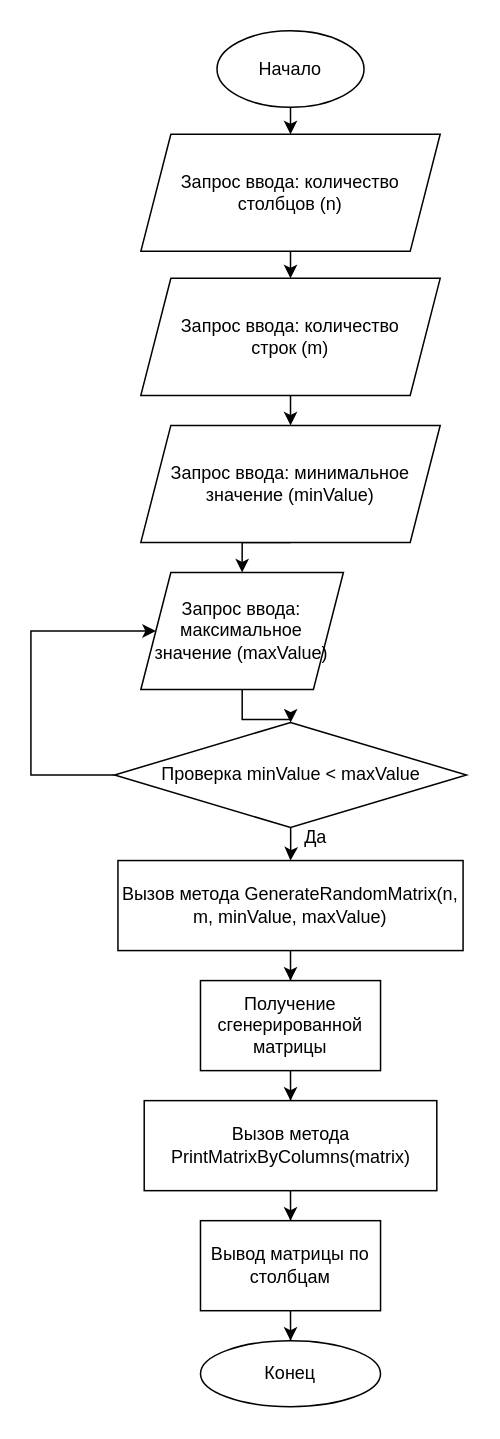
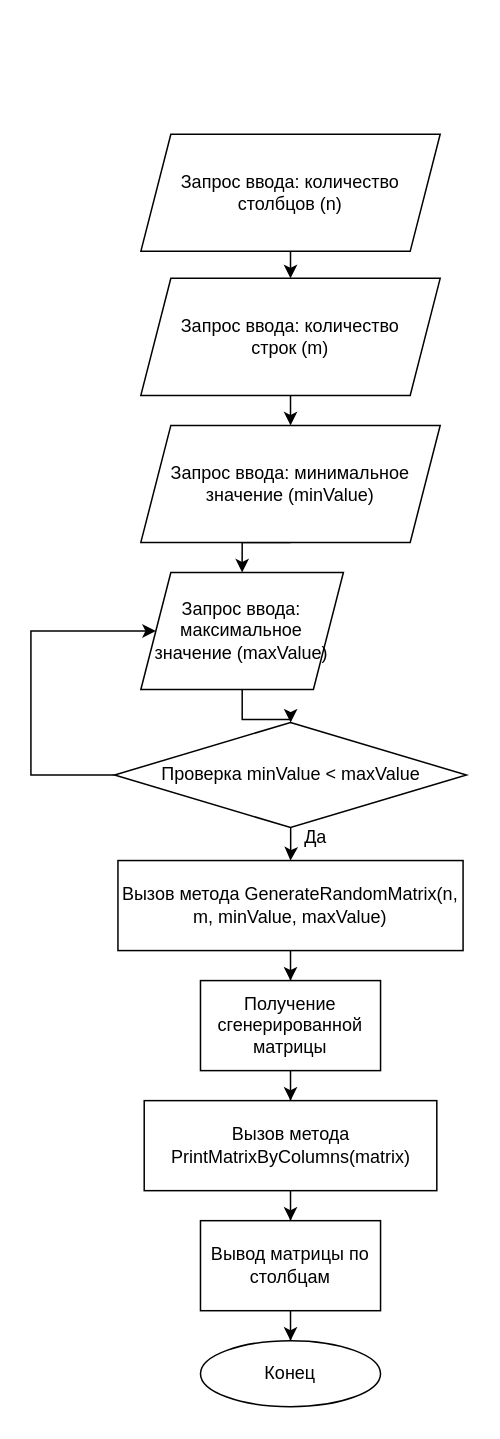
(290, 69) -> none
(290, 115) -> none
